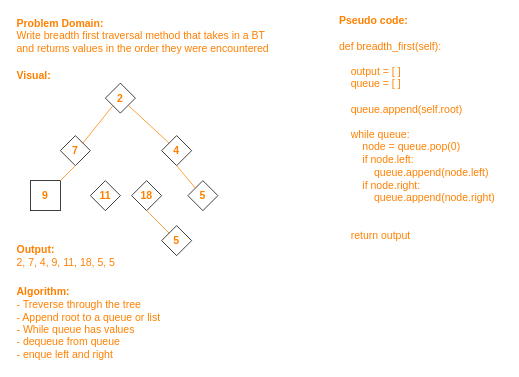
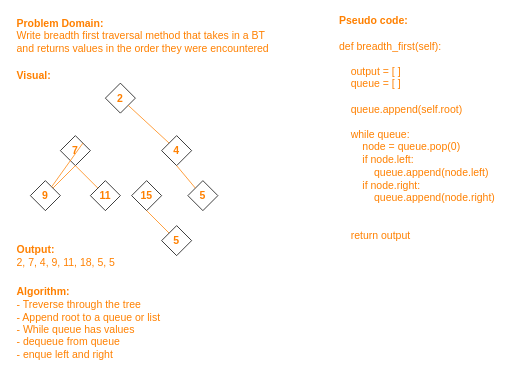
(98, 124) -> (70, 161)
none -> (87, 177)
(45, 195) -> (45, 195)
(147, 195) -> (147, 195)
